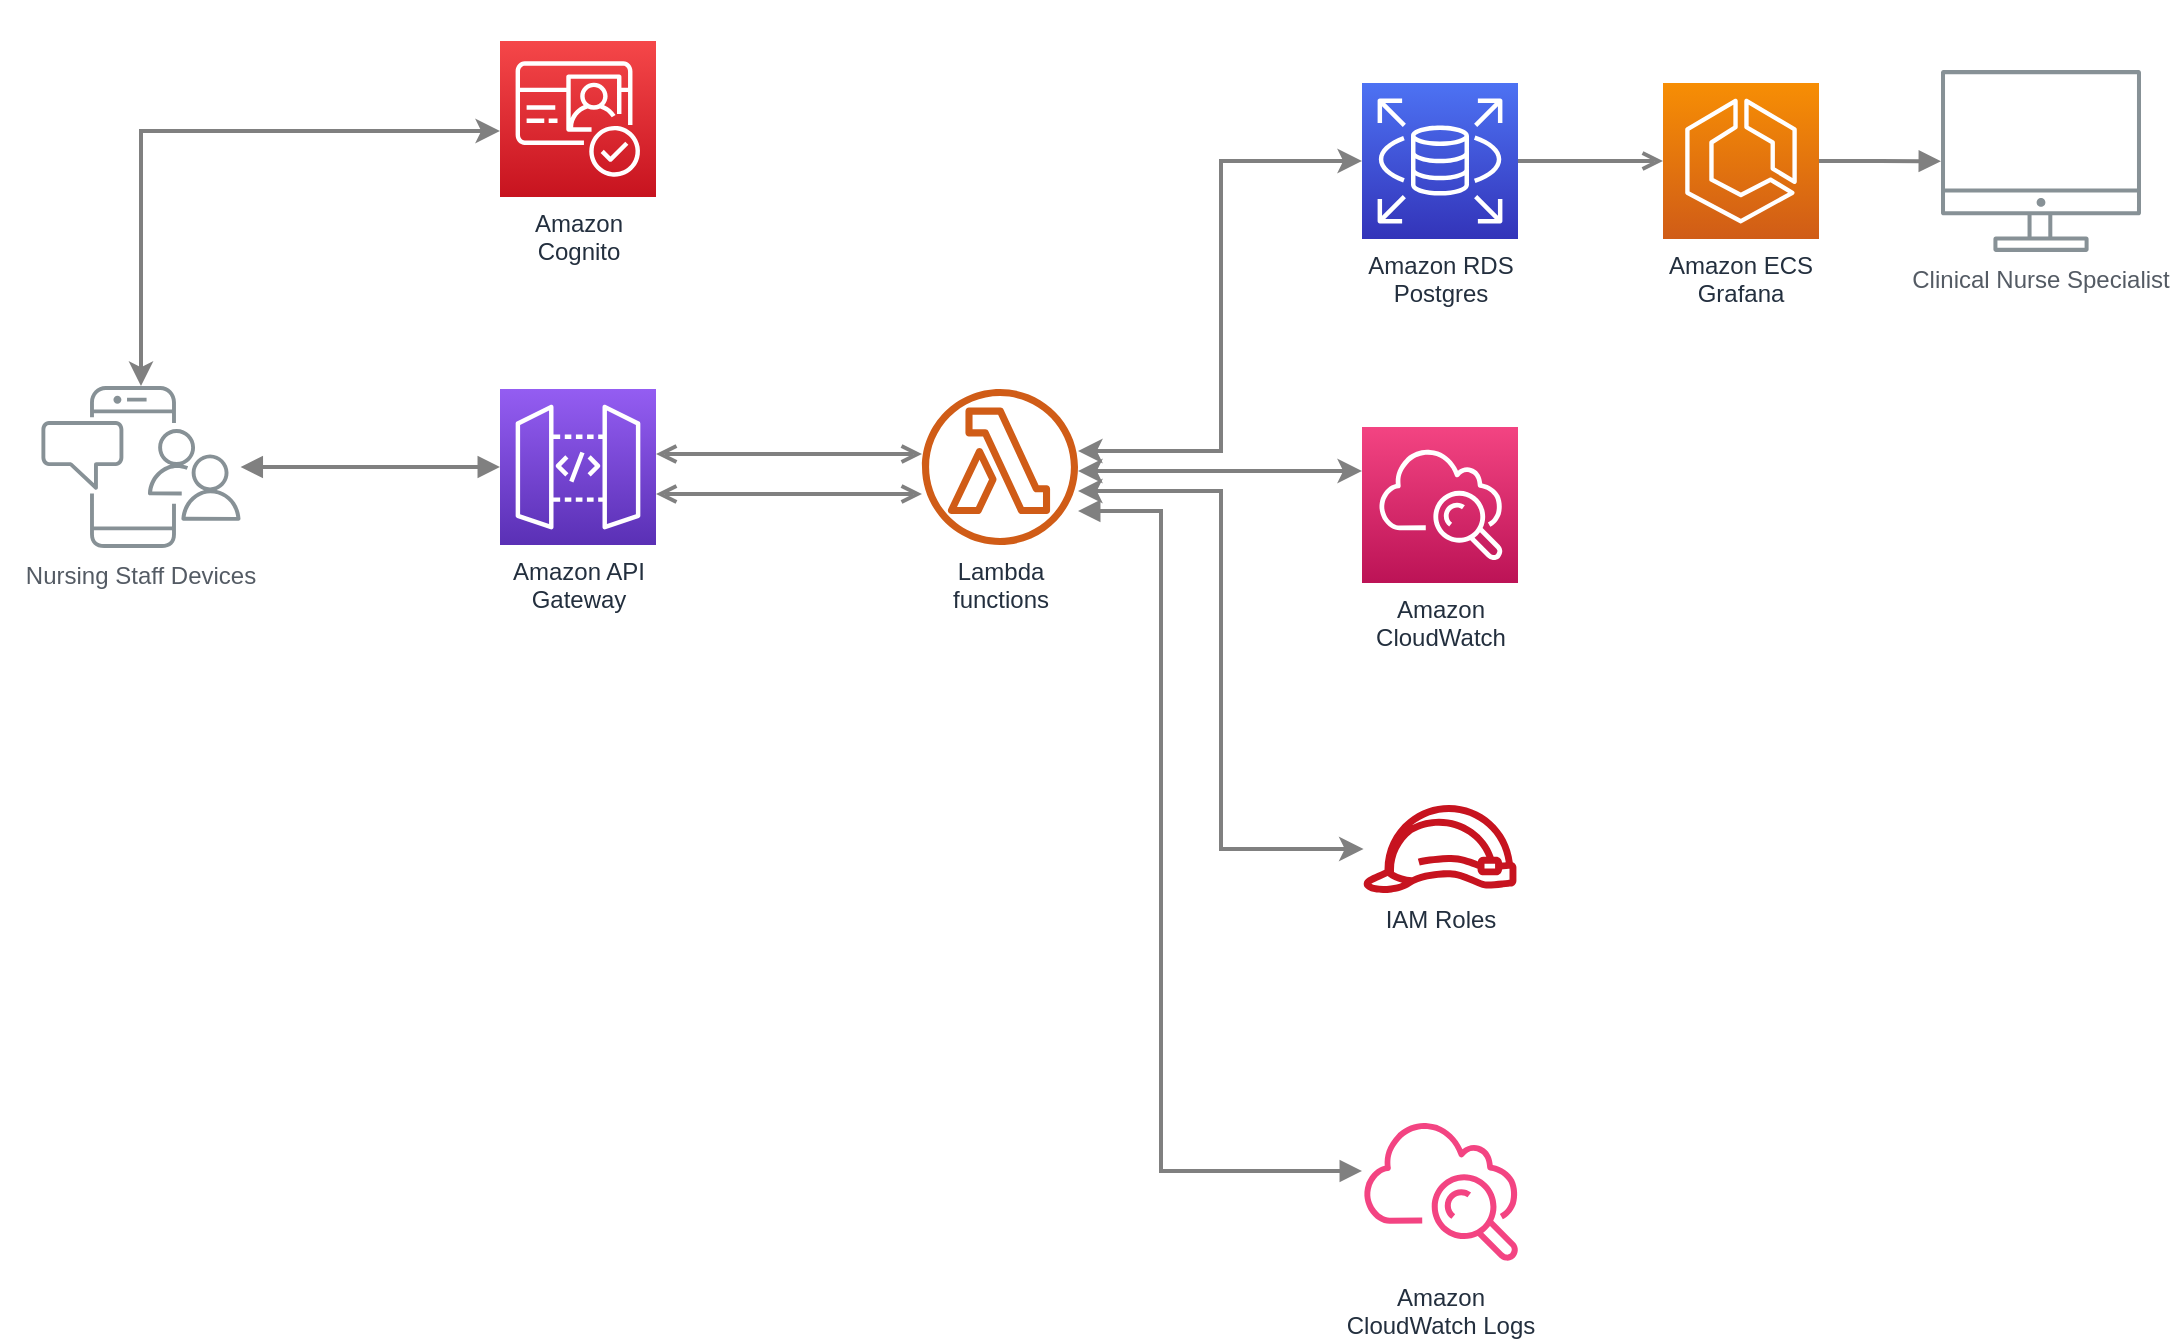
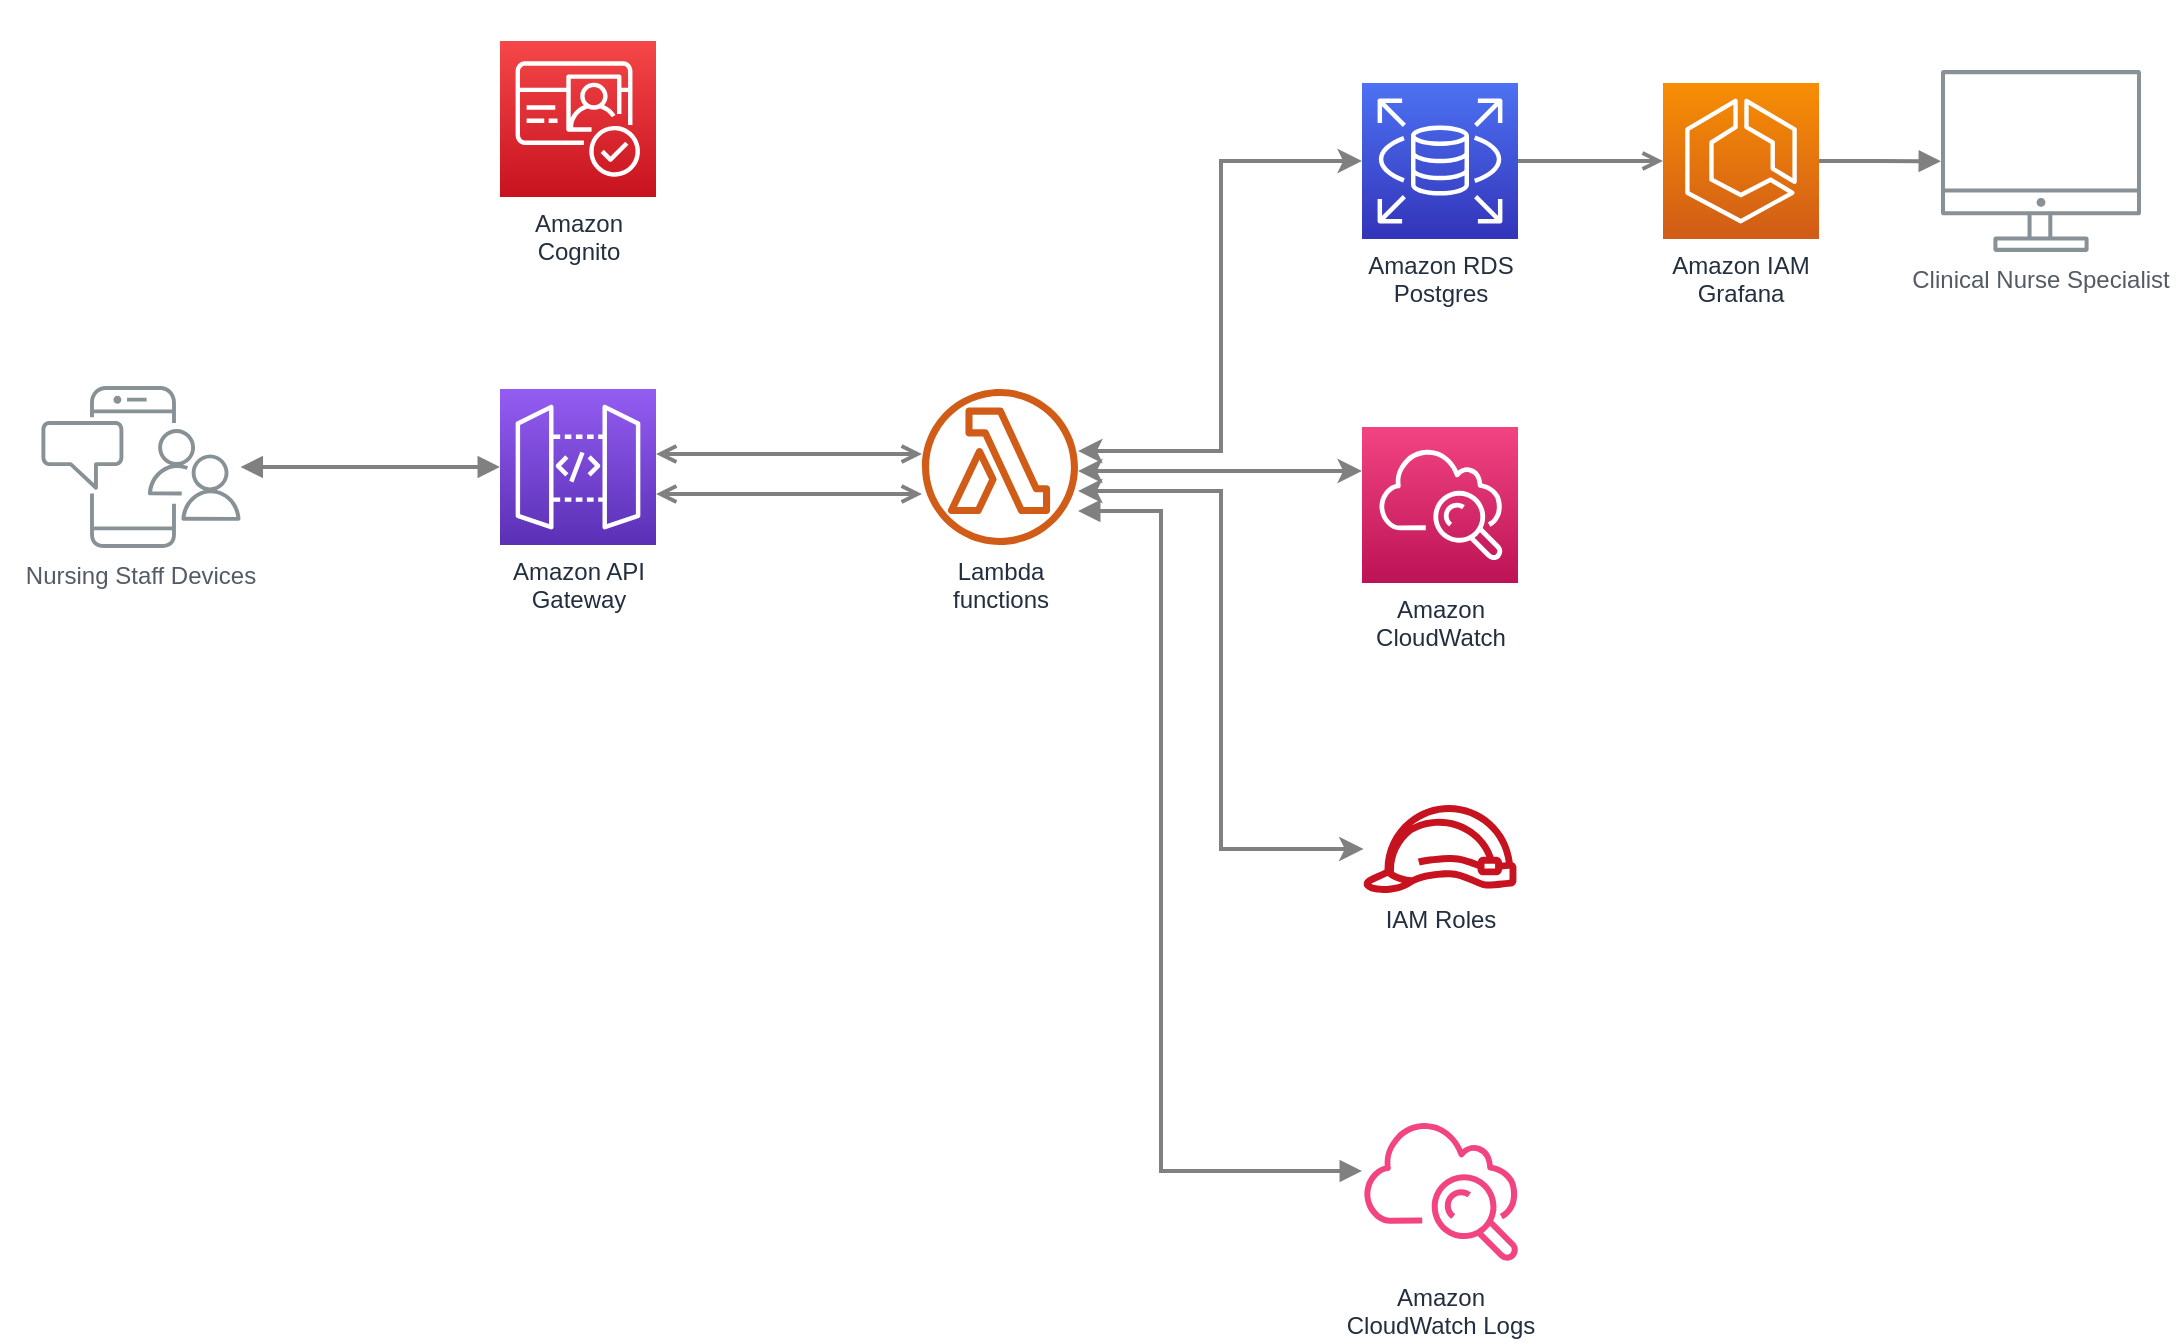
(193, 131) -> none
(1742, 282) -> (1742, 282)
